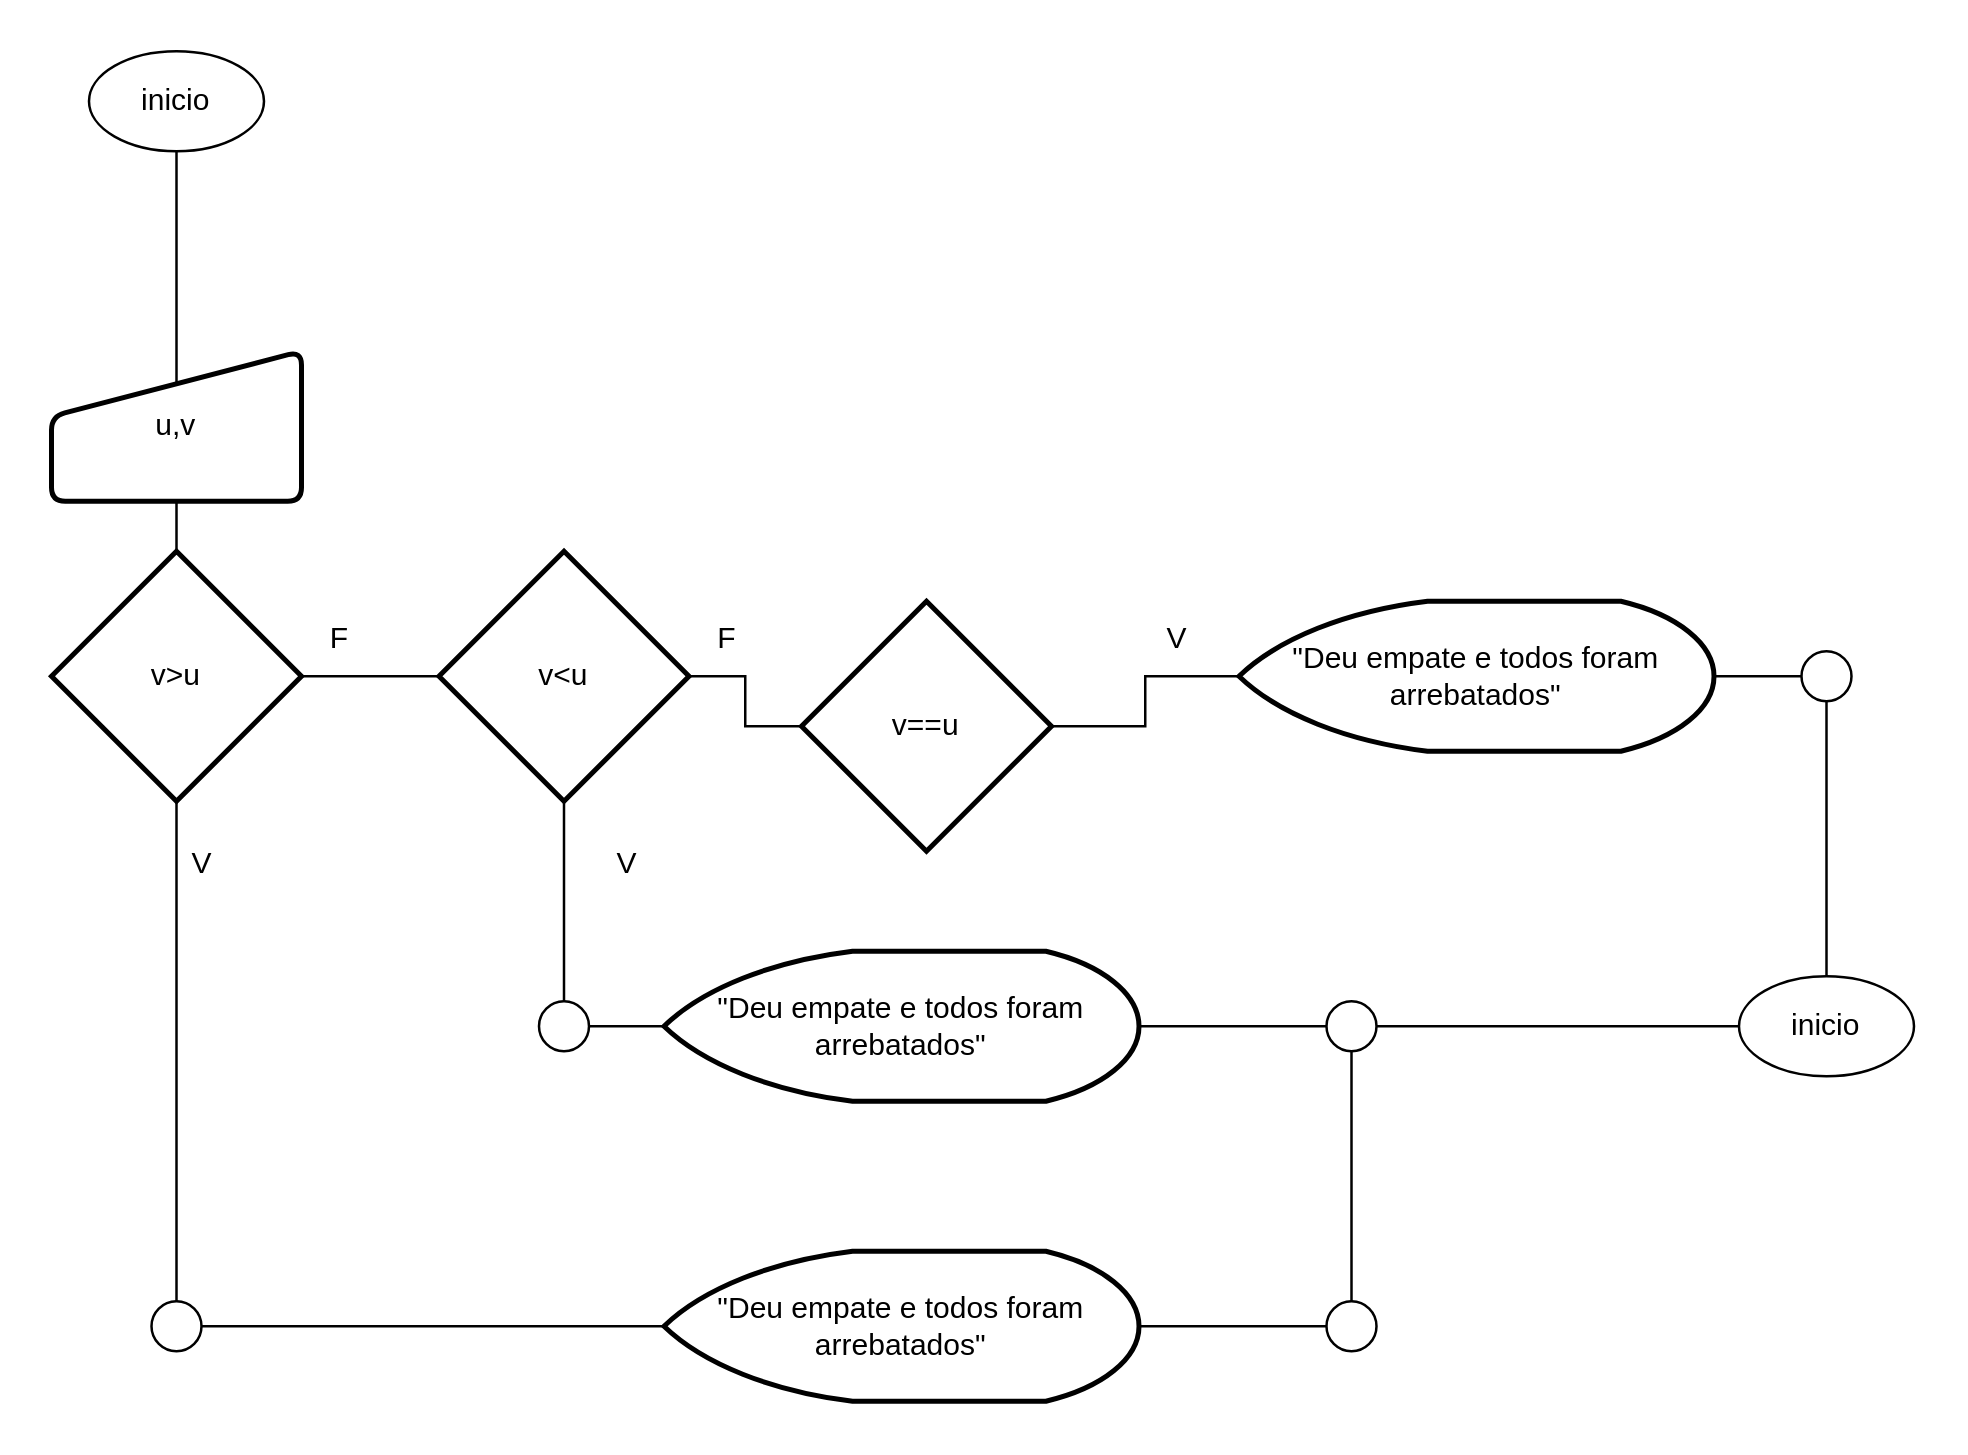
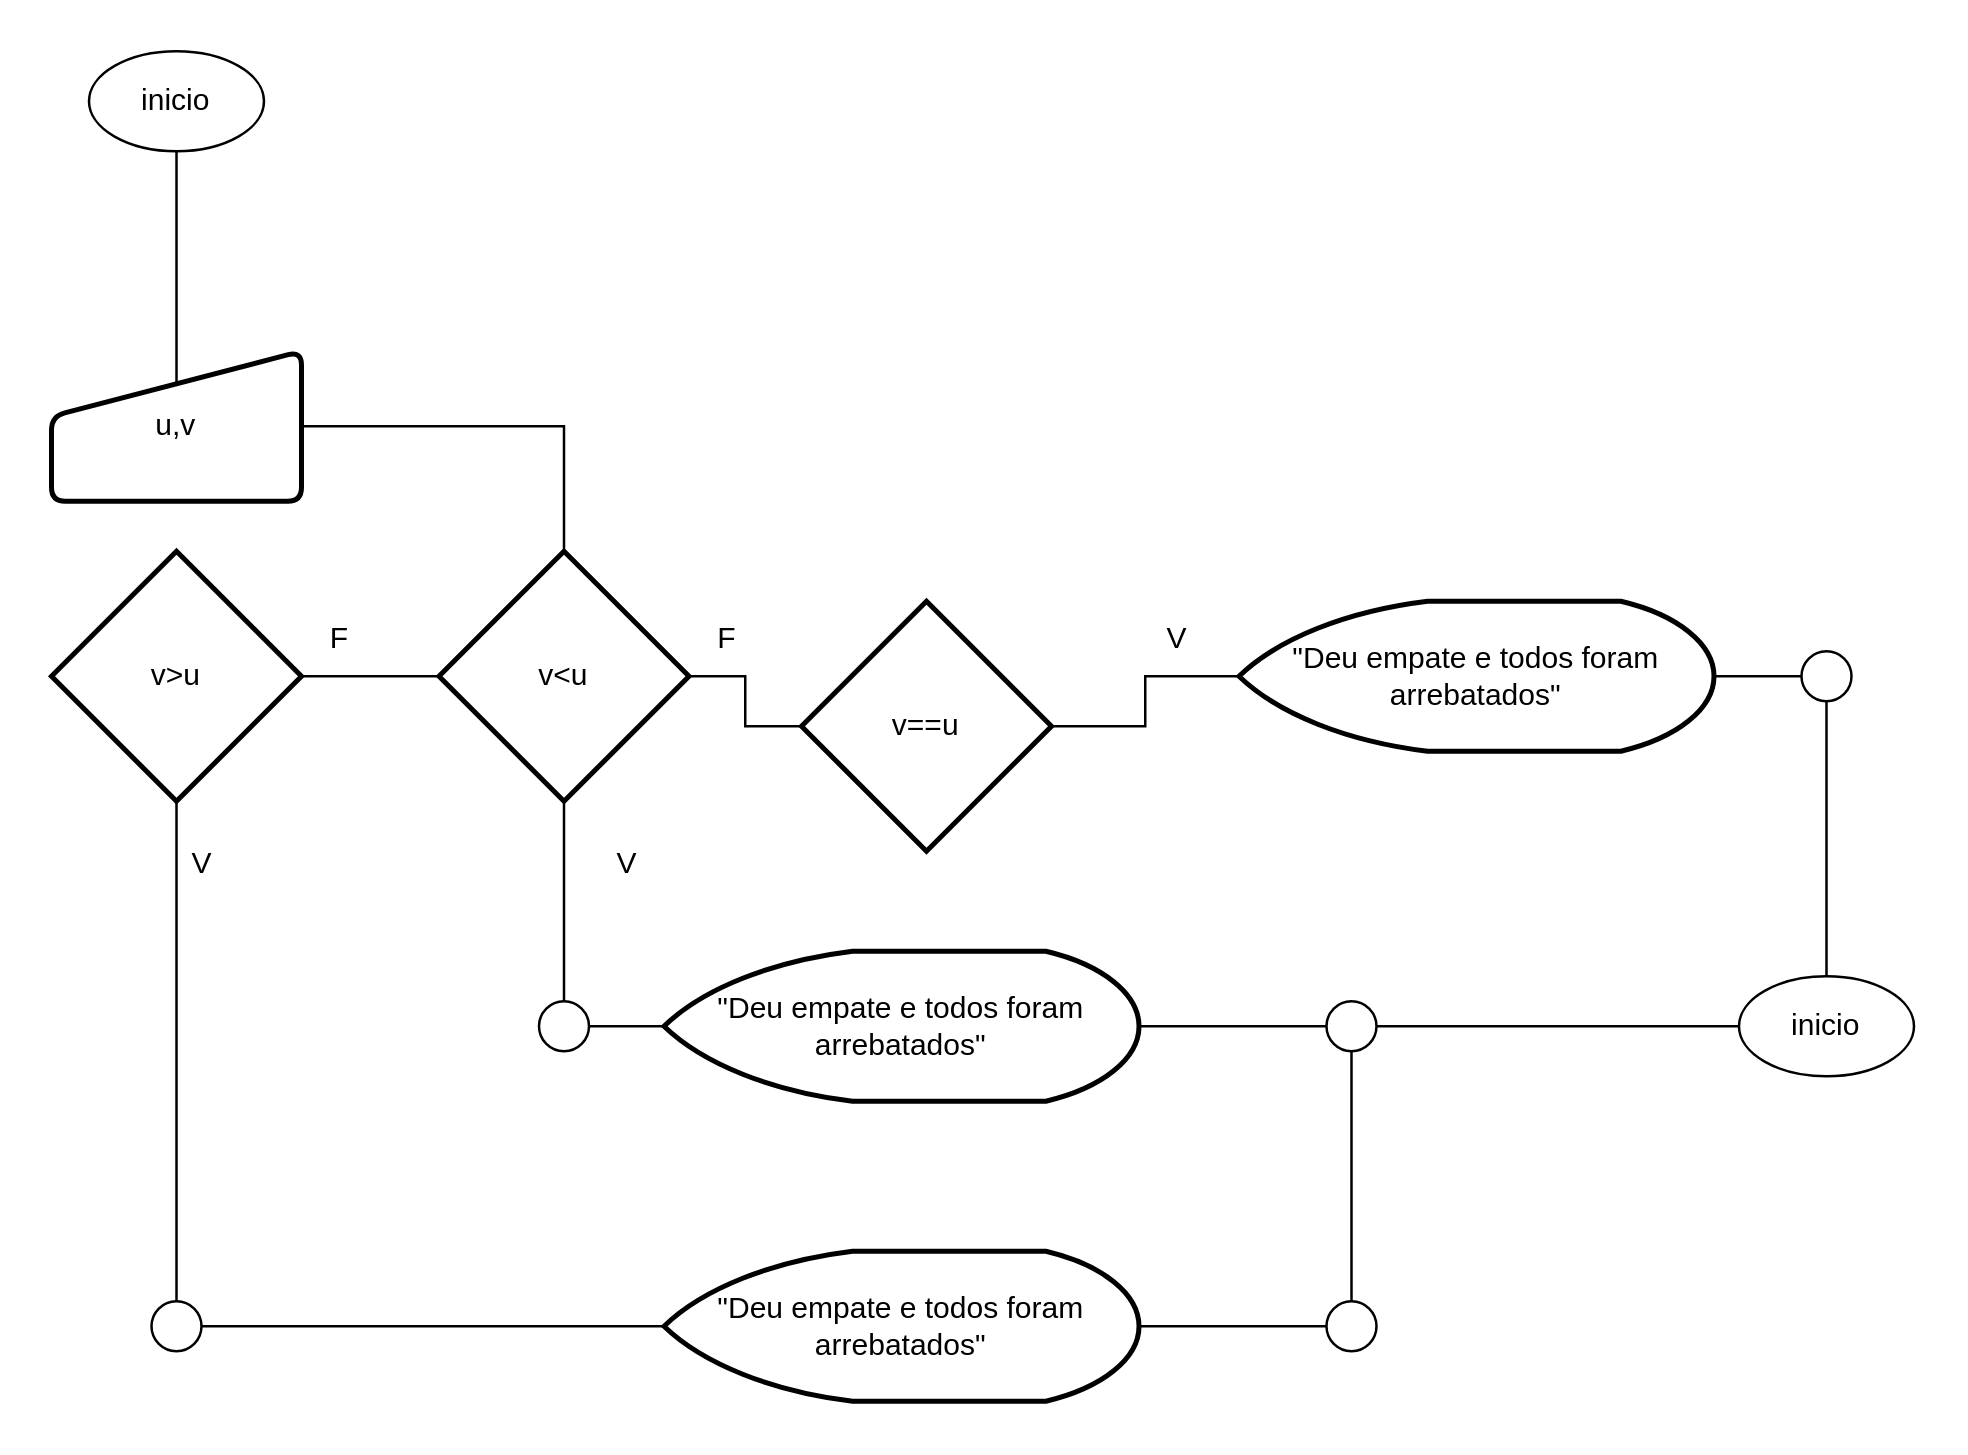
(176, 526) -> (495, 426)
